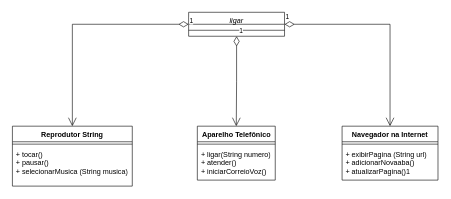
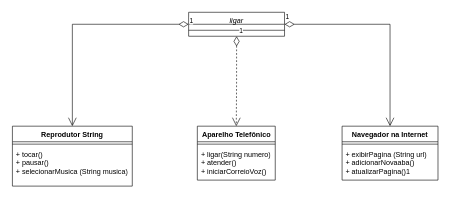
(237, 85) -> (237, 85)
